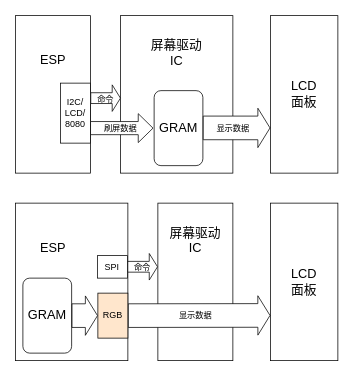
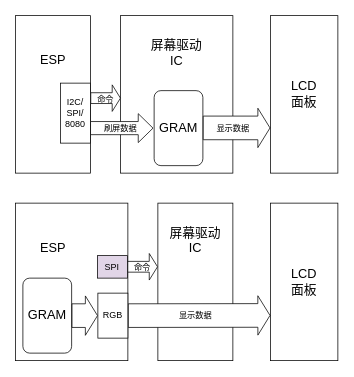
(75, 113) -> (75, 113)
(112, 267) -> (112, 267)
(113, 315) -> (113, 315)
